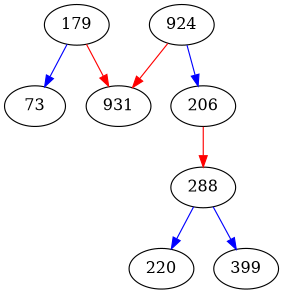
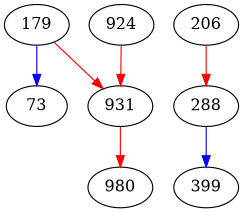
(191, 60) -> none
none -> (120, 187)
(161, 269) -> none
